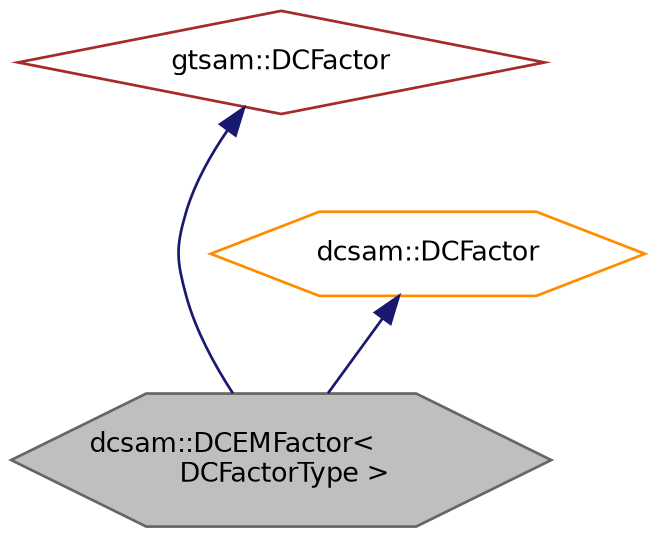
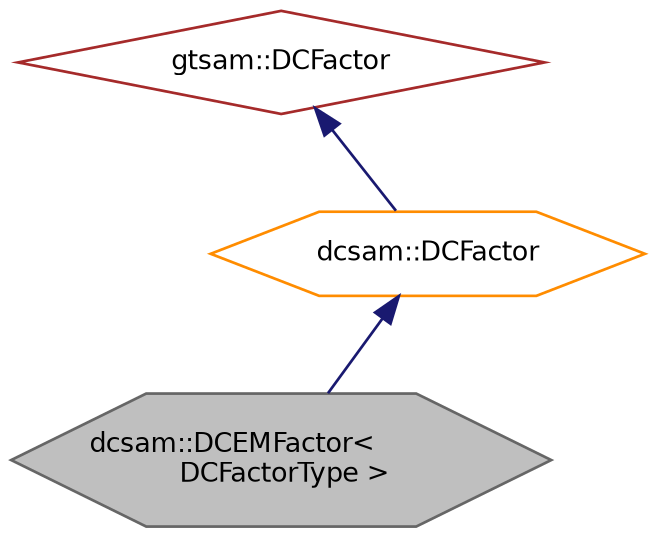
(179, 262) -> (364, 170)
